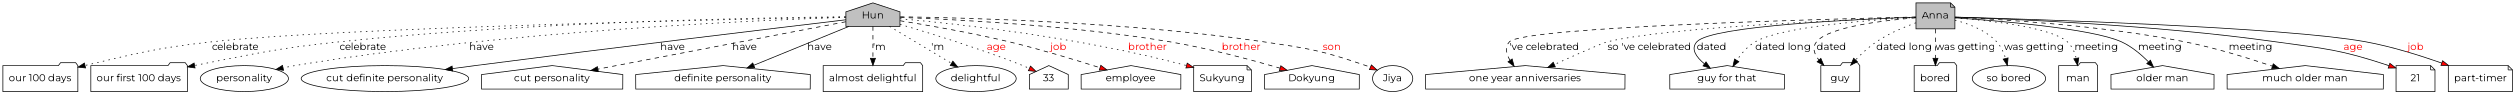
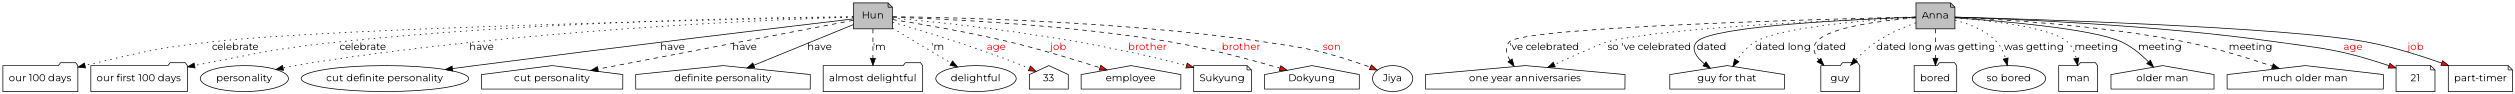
(873, 16) -> (873, 16)
